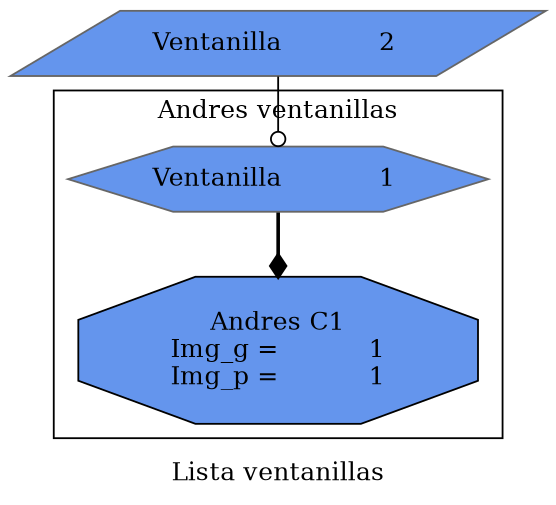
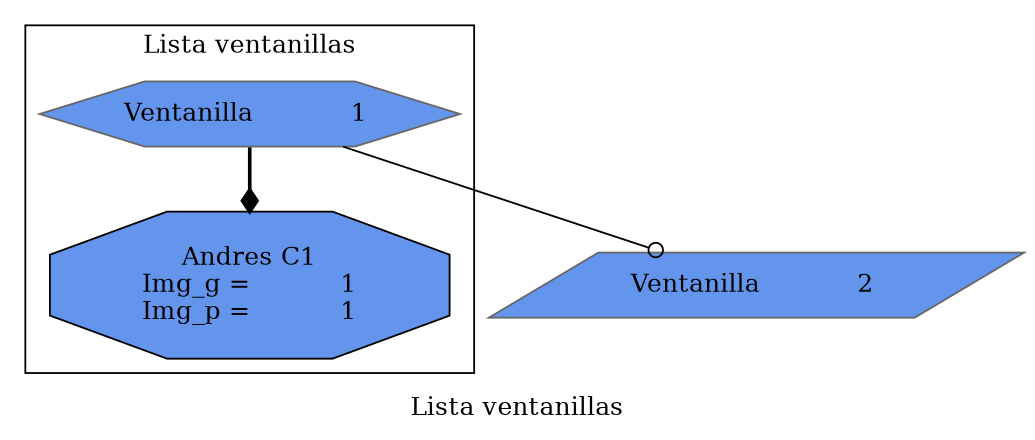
(278, 104) -> (496, 197)
(278, 111) -> (250, 46)
